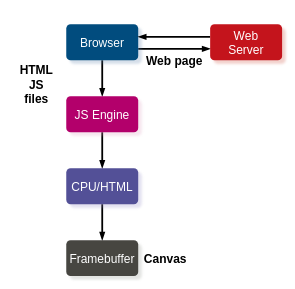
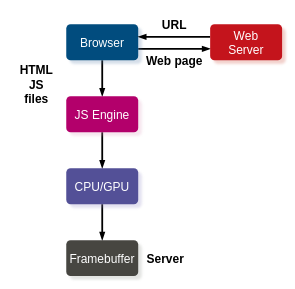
none -> (174, 24)
(102, 186) -> (102, 186)
(166, 258) -> (166, 258)
